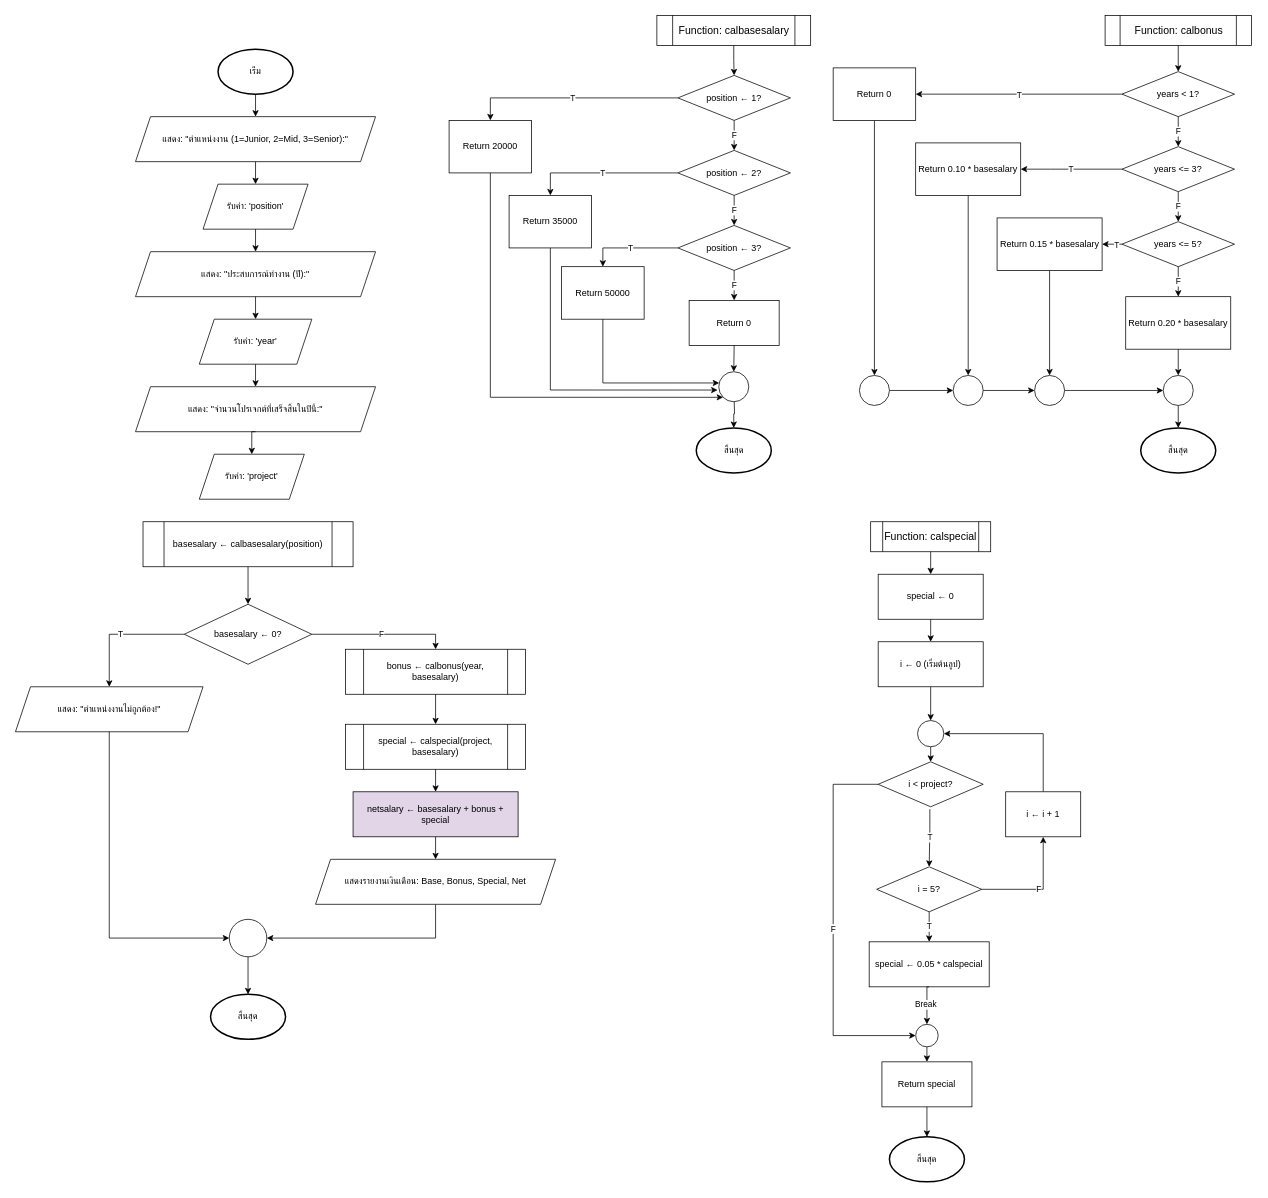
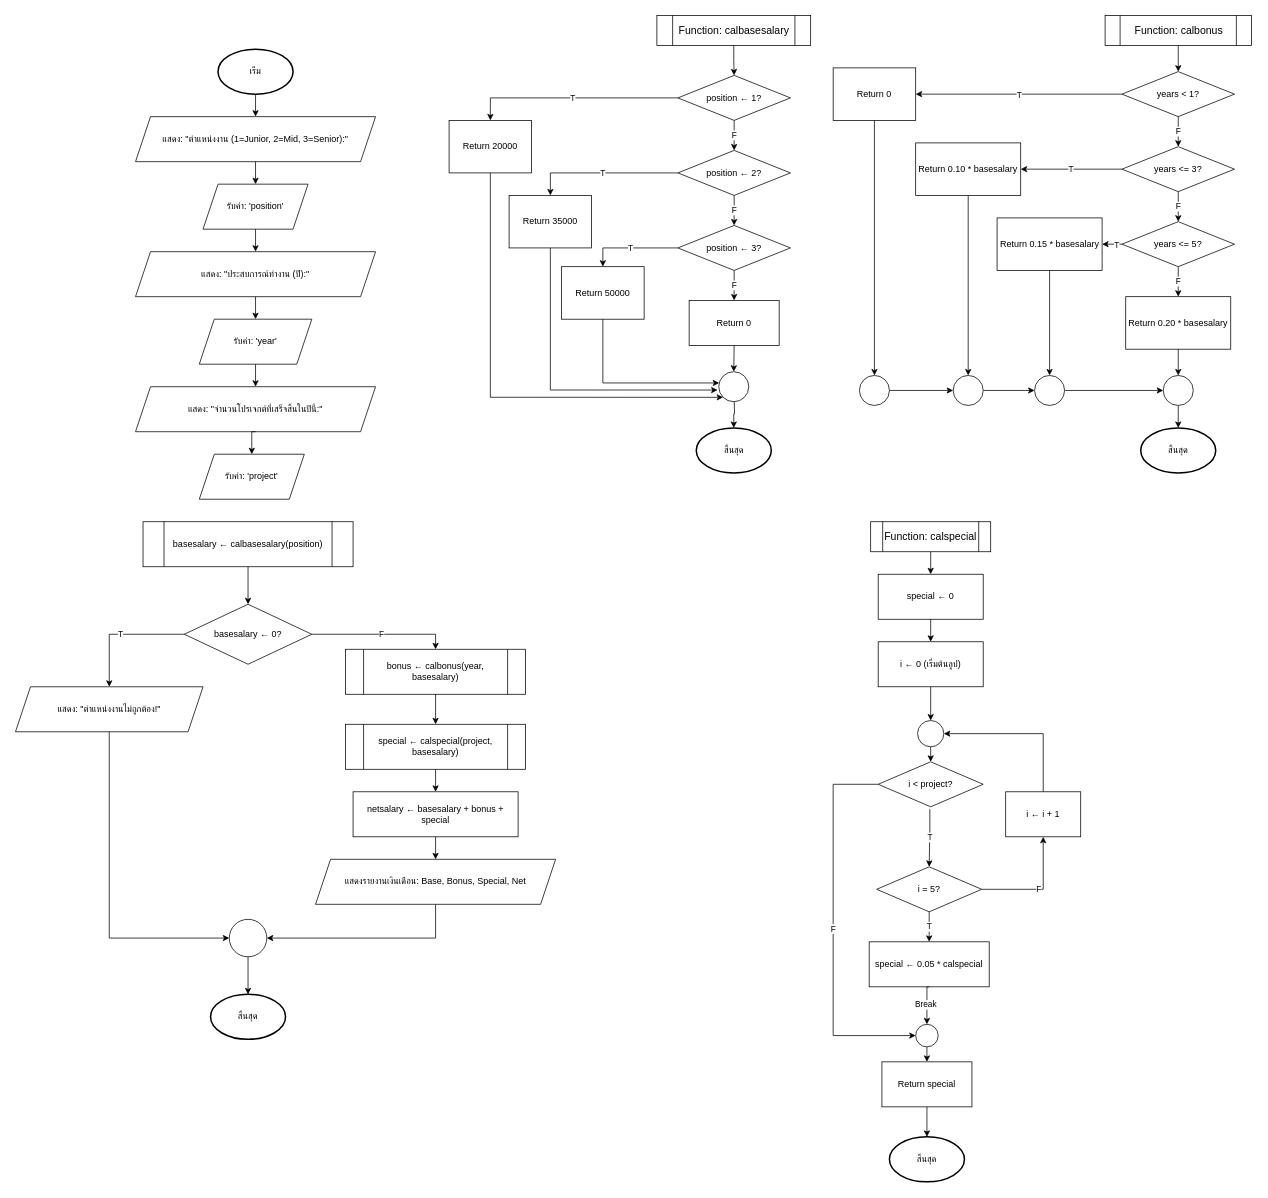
(435, 814) -> (435, 814)
